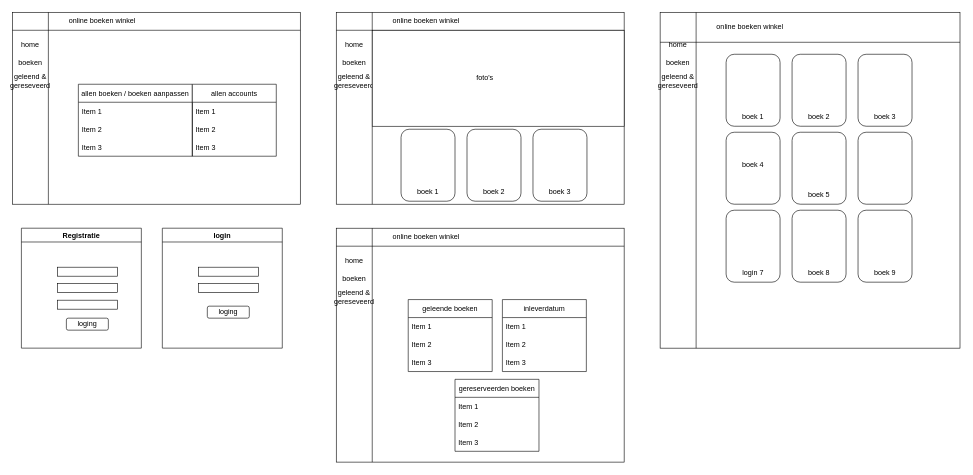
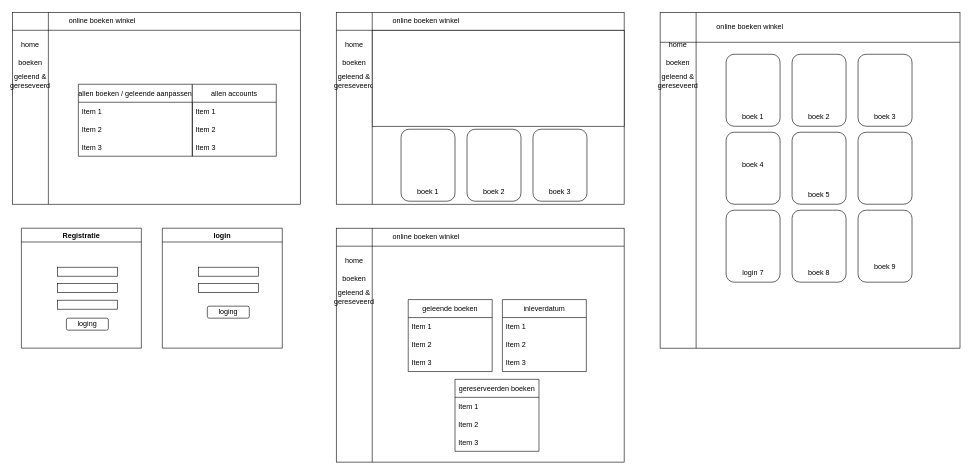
(485, 78) -> none
(135, 94) -> (135, 94)
(885, 273) -> (885, 267)
